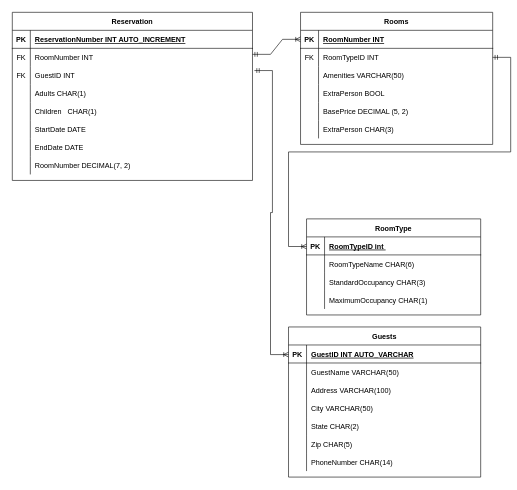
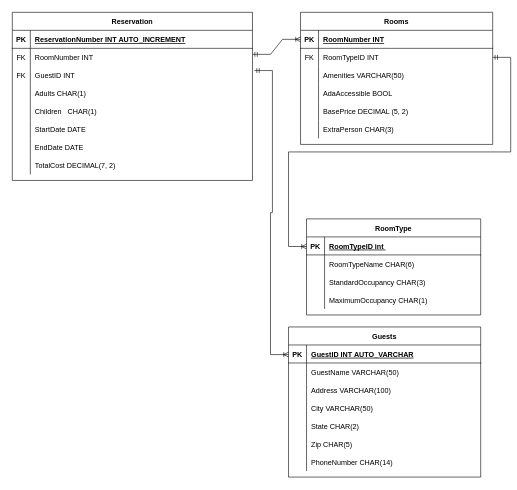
(354, 94) -> (356, 94)
(80, 166) -> (77, 166)
